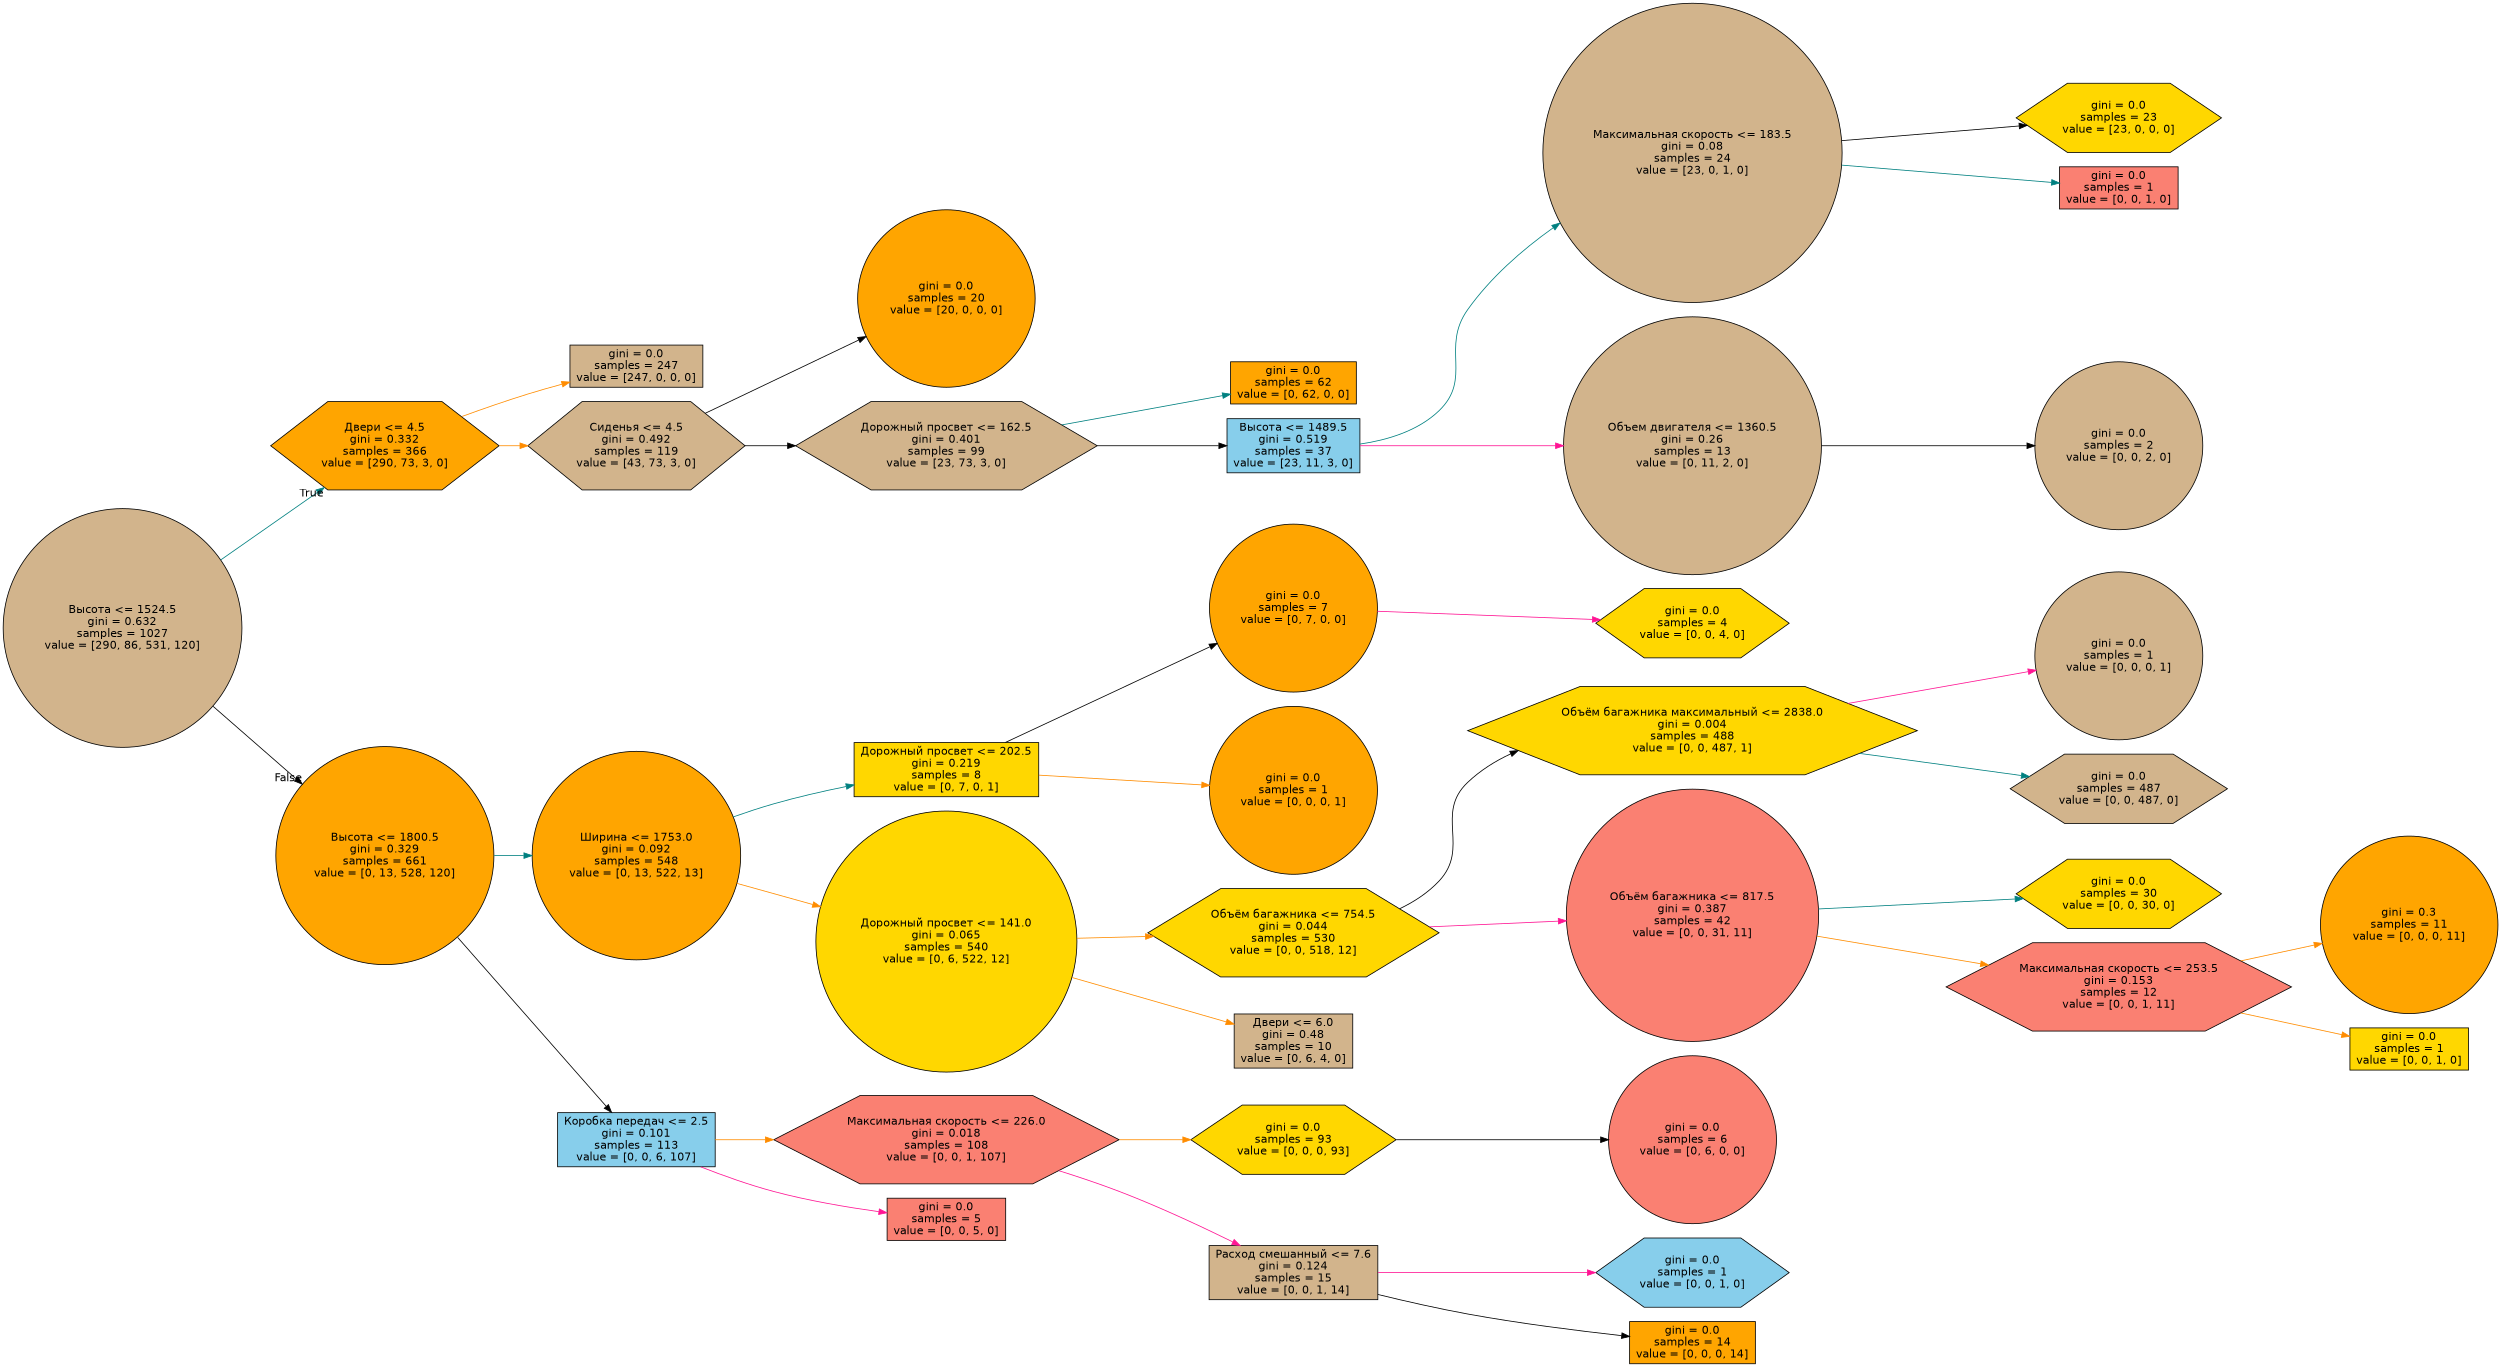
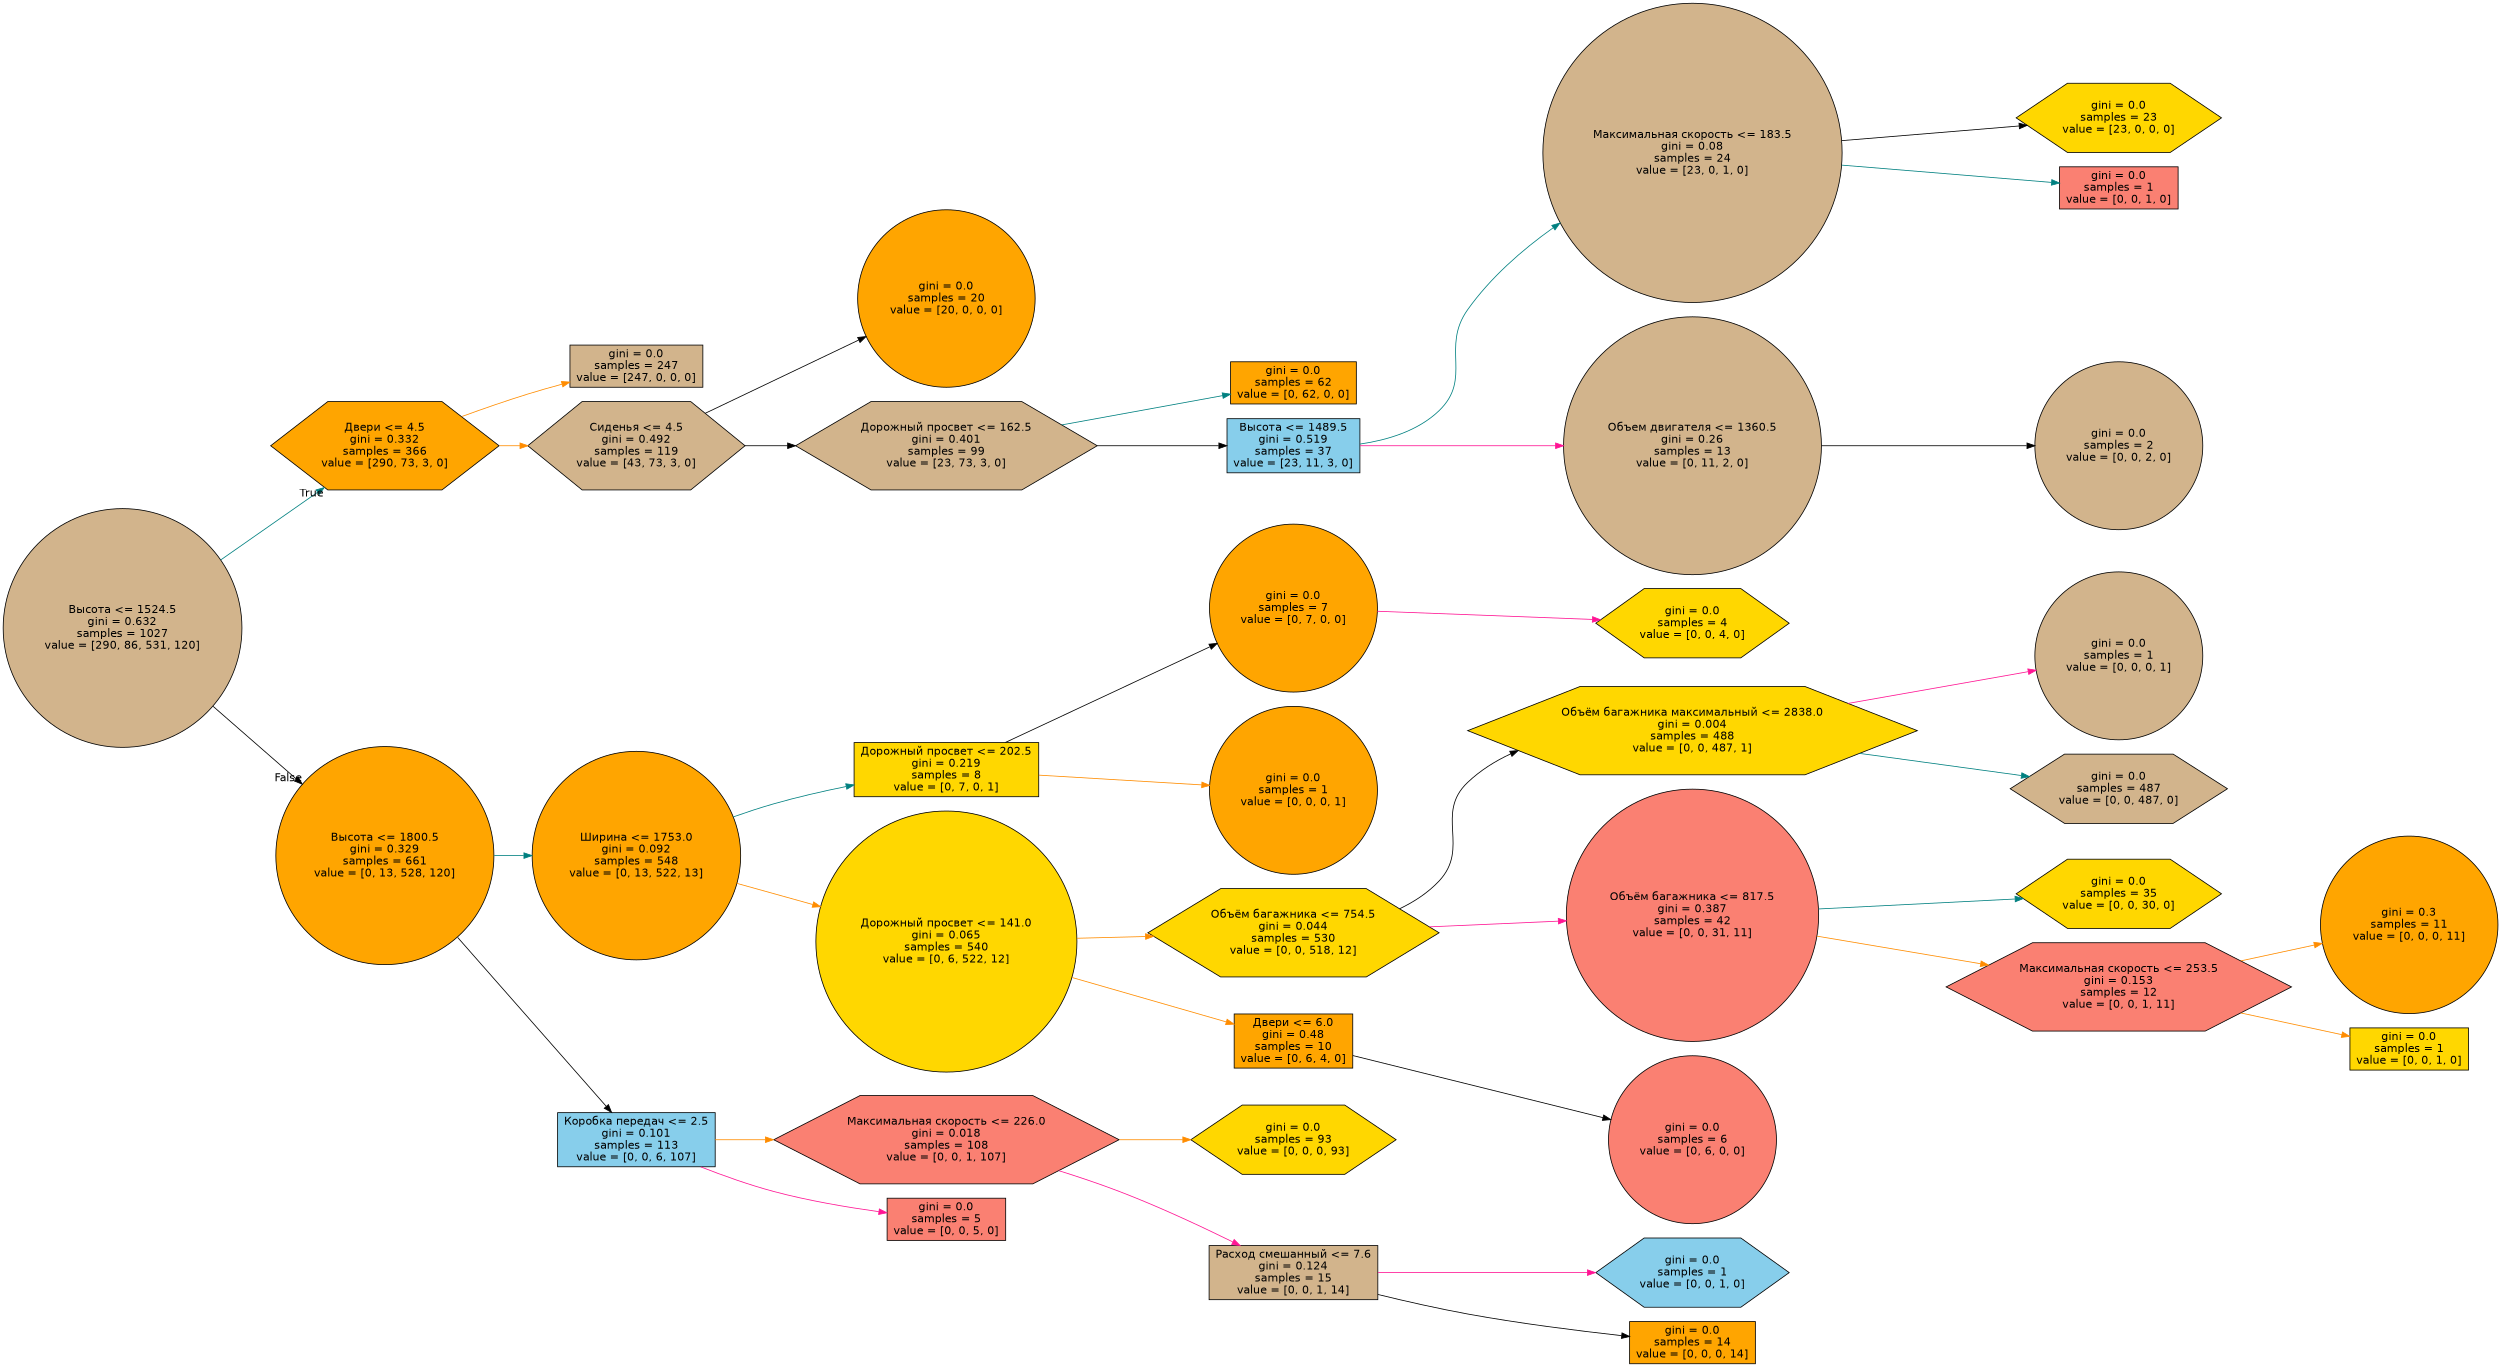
(2119, 894) -> (2119, 894)
(1293, 1041) -> (1293, 1041)
(1498, 1140) -> (1478, 1087)
